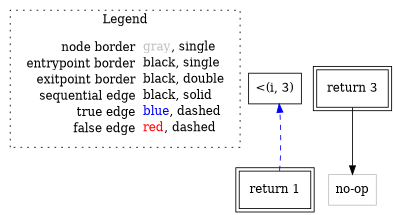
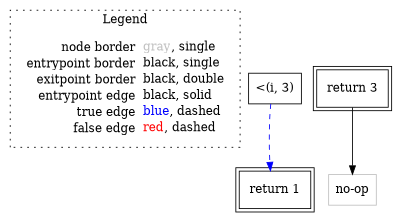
(89, 96) -> (89, 96)
(281, 142) -> (269, 133)
